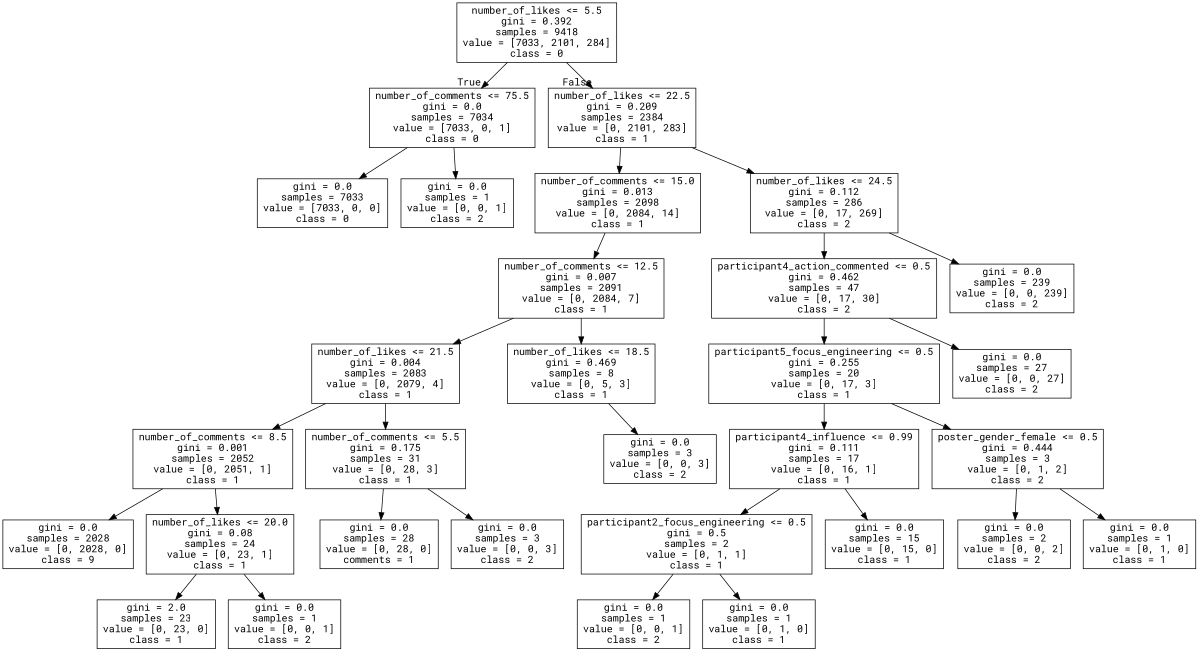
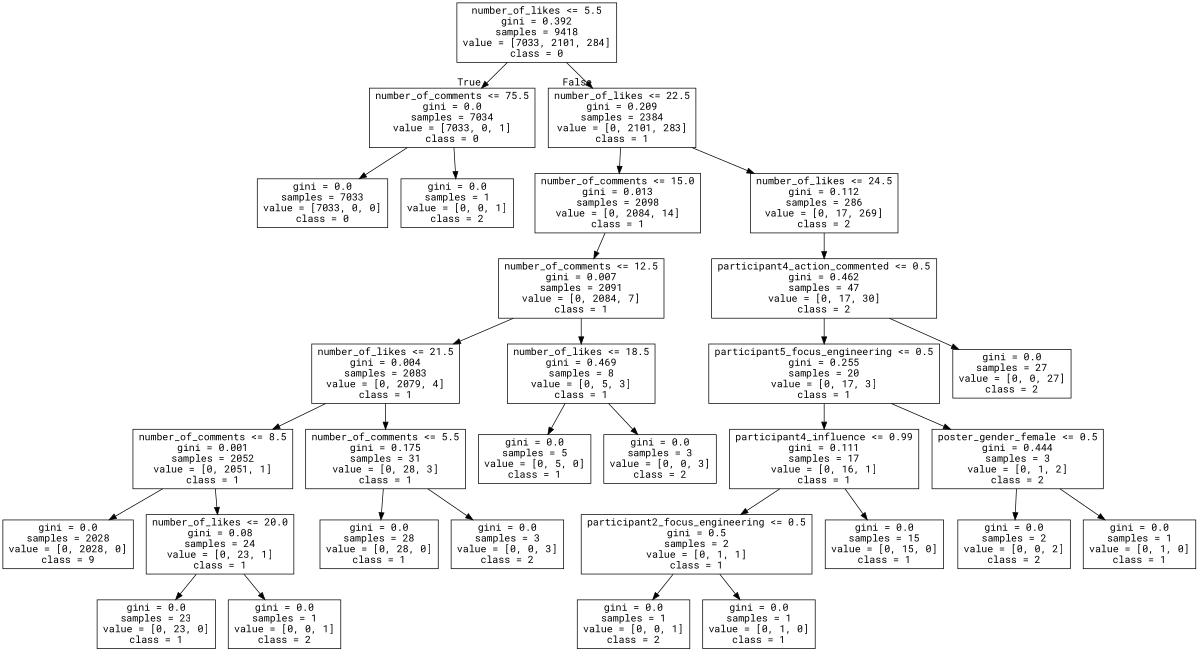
(1012, 288) -> none
none -> (535, 459)
(379, 544) -> (379, 544)
(156, 624) -> (156, 624)
